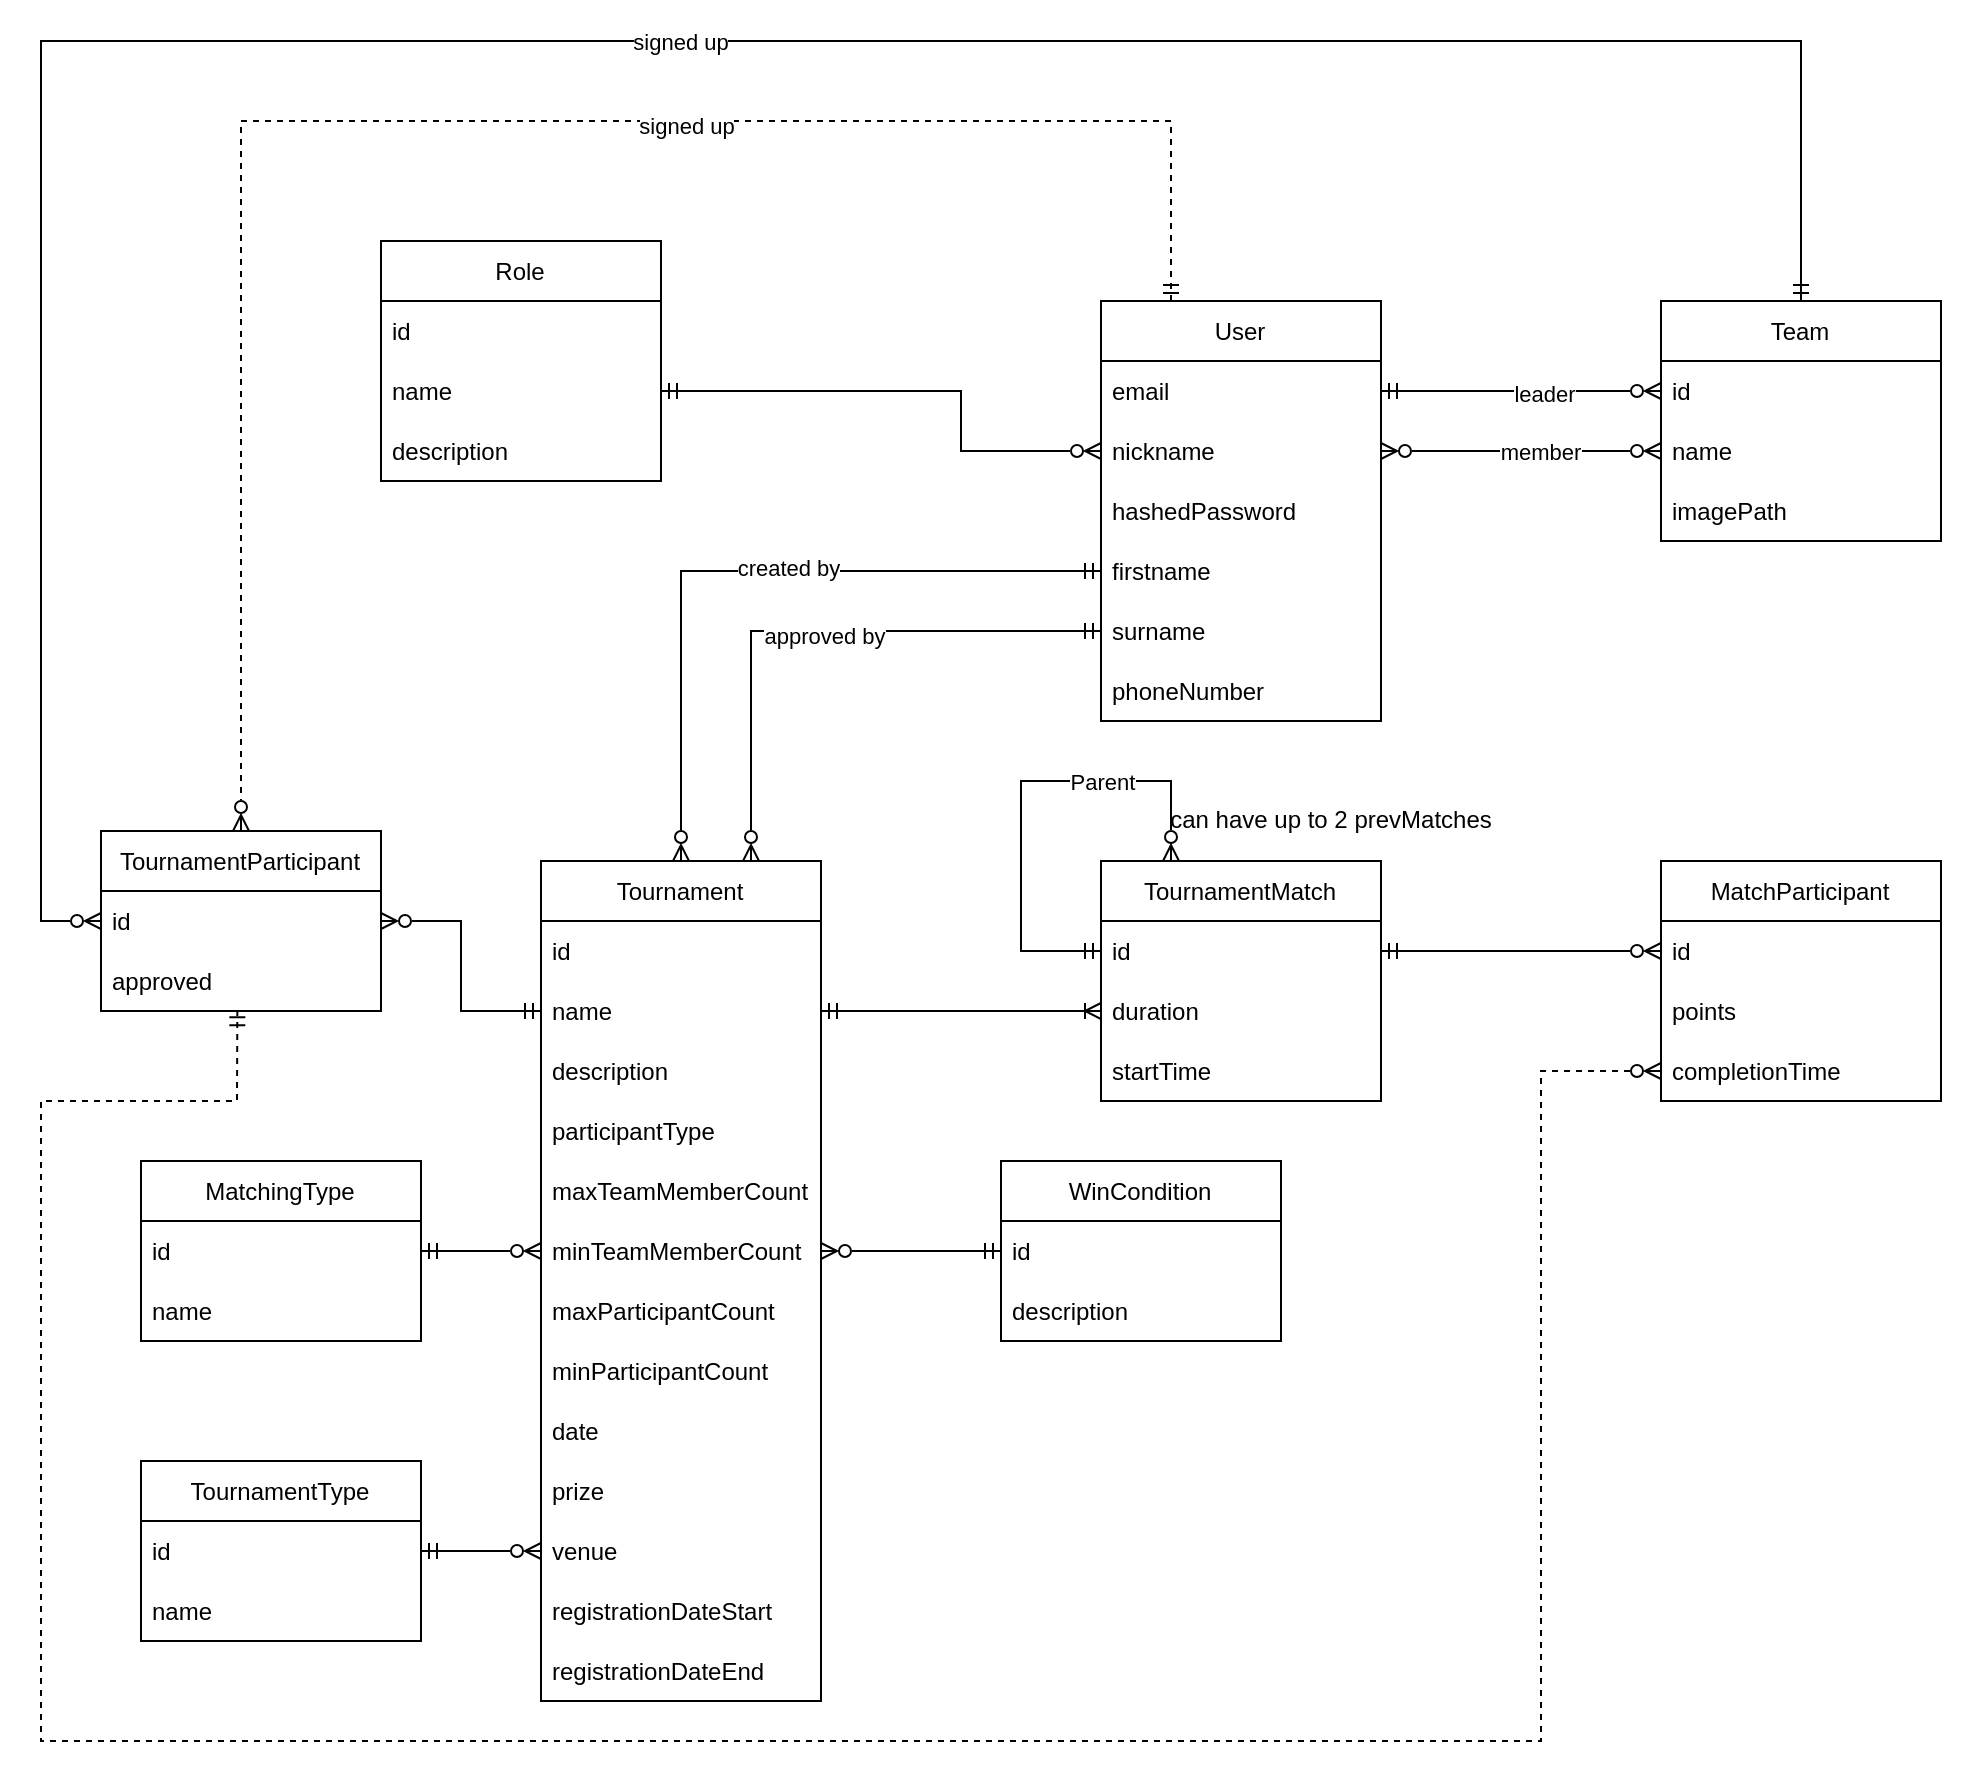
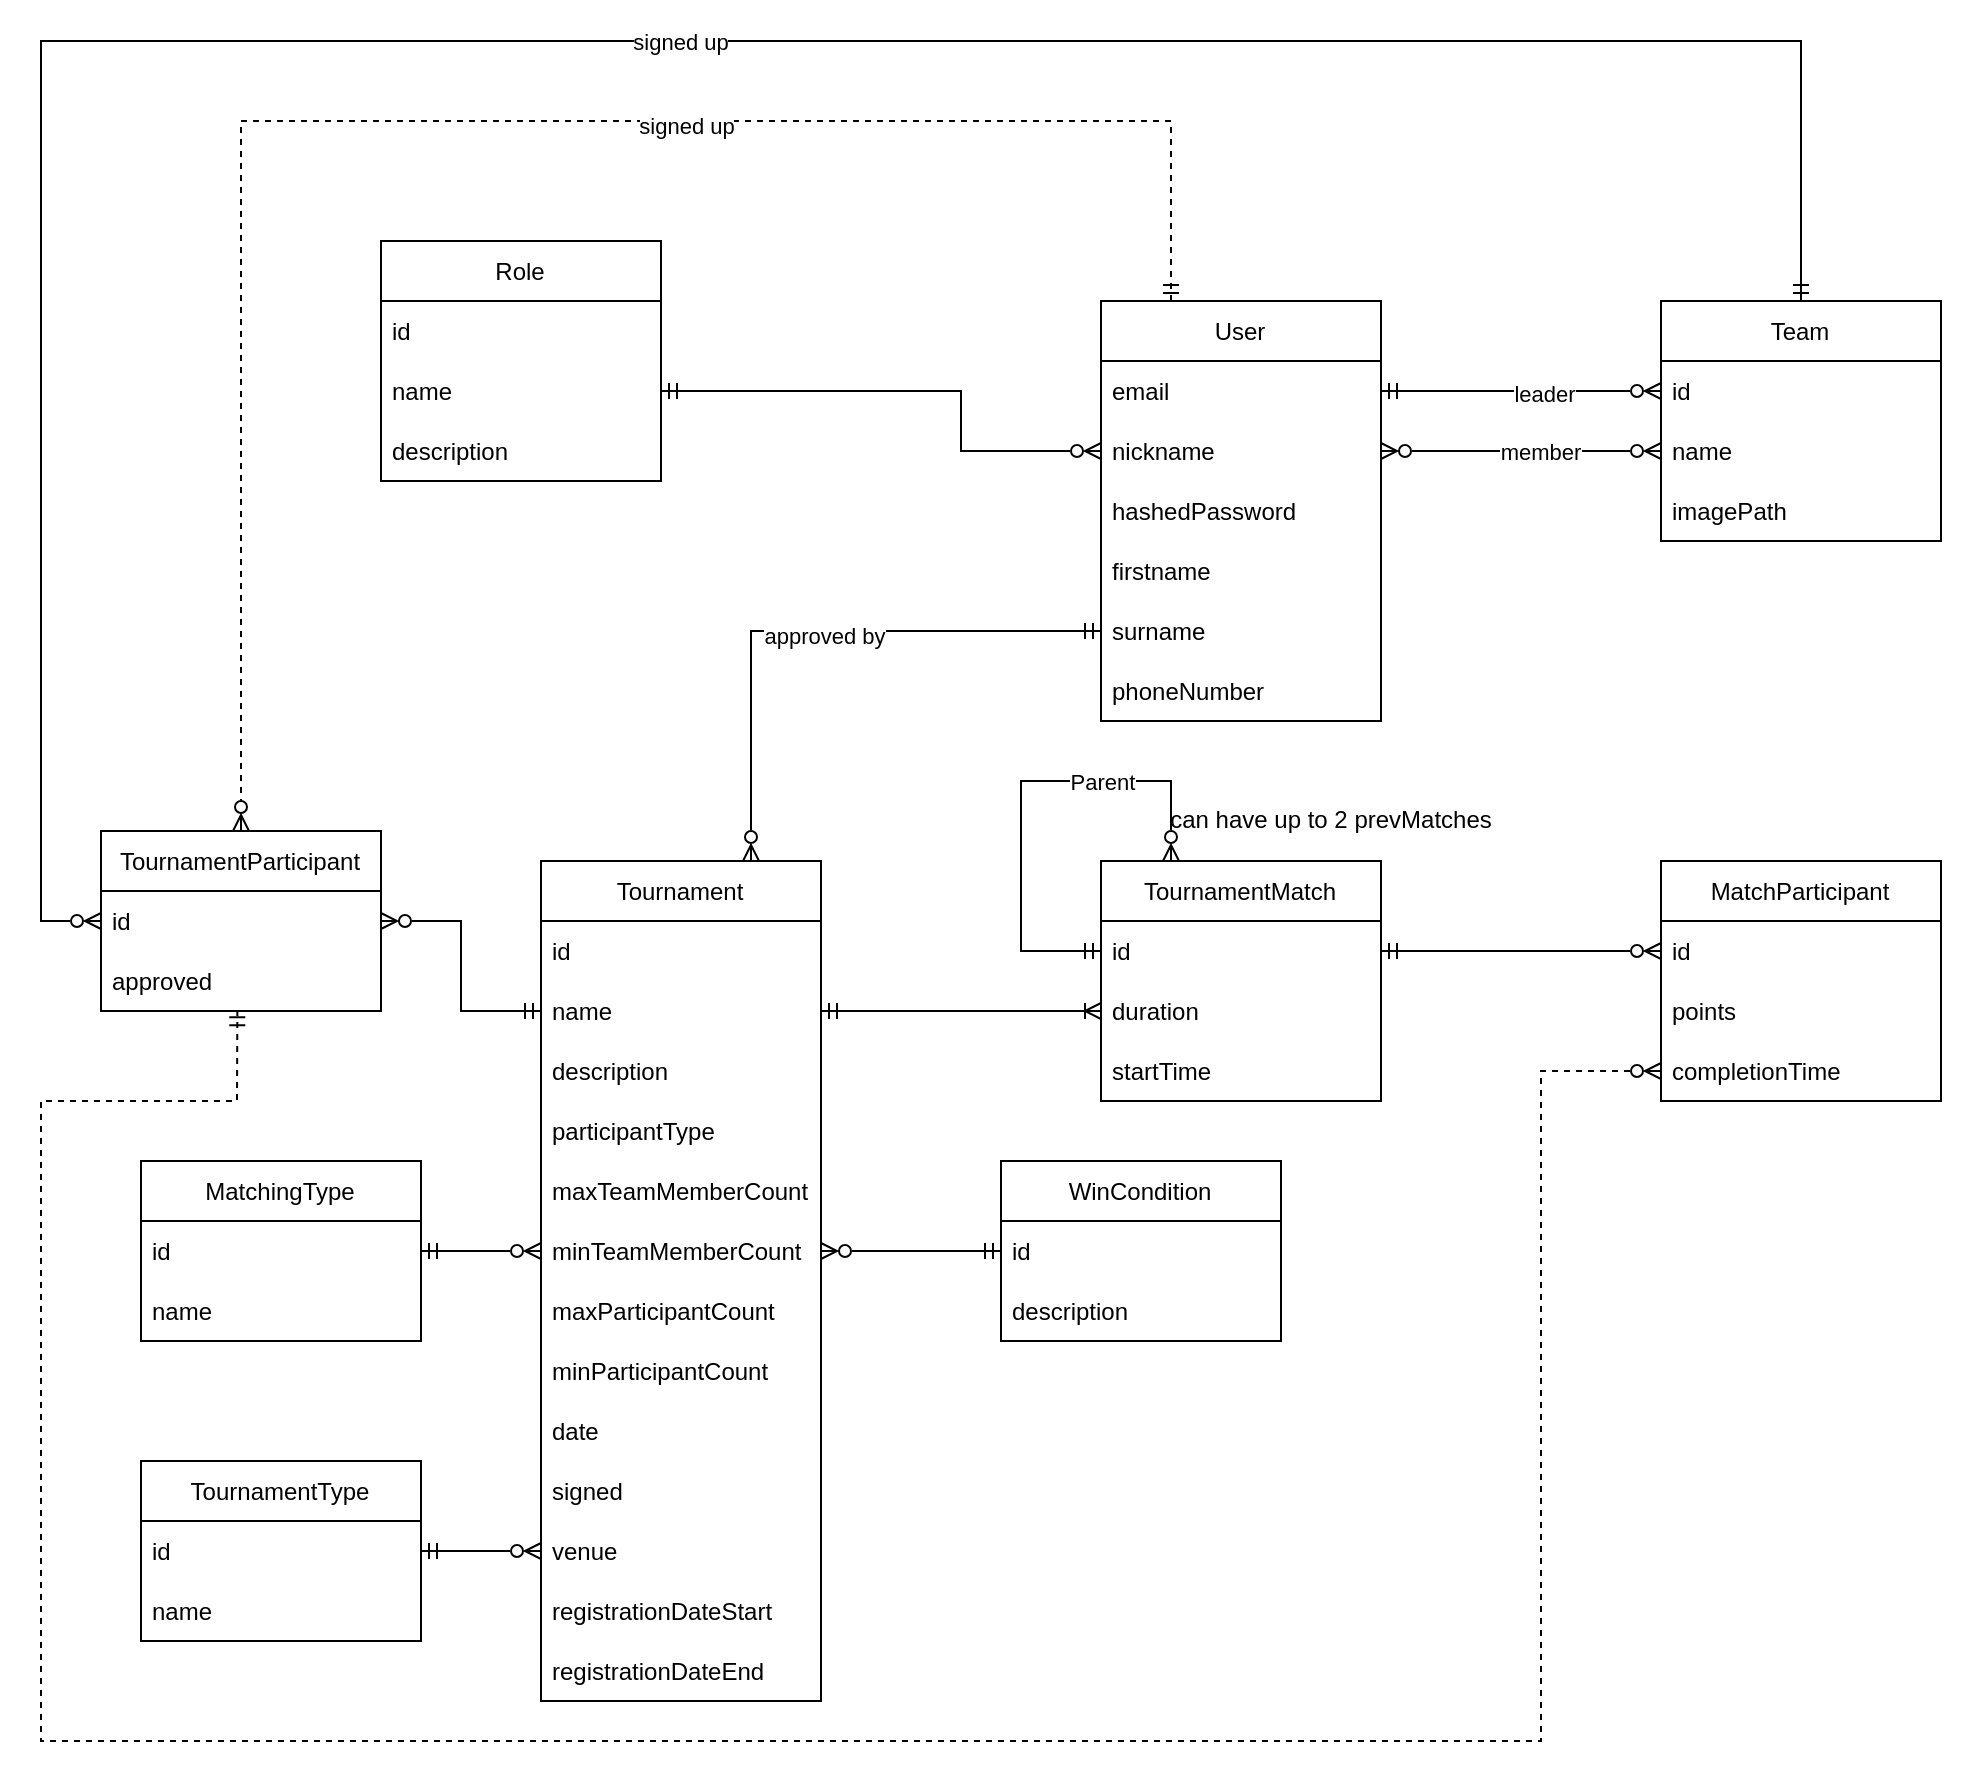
(760, 571) -> none
(582, 1492) -> (589, 1492)
